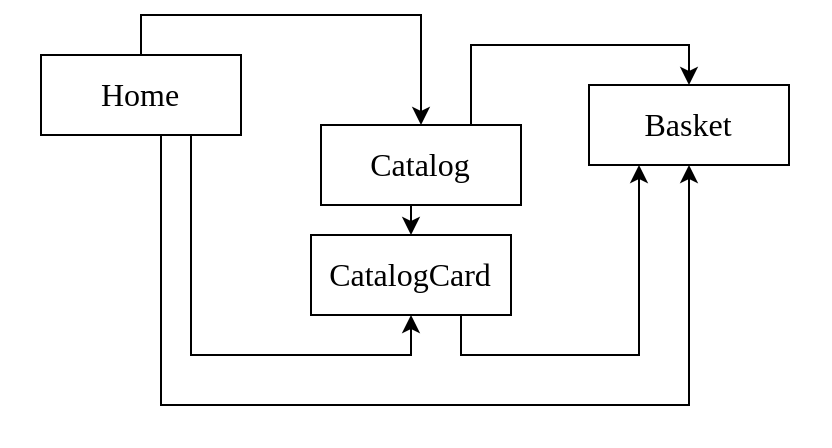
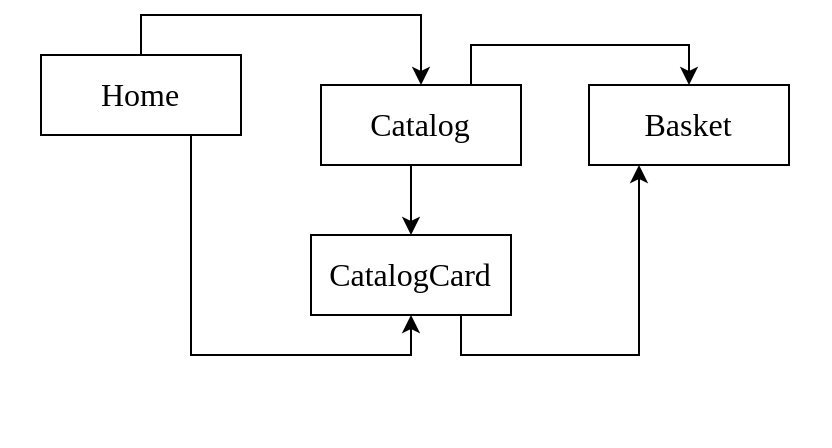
(421, 165) -> (421, 125)
(402, 405) -> none
